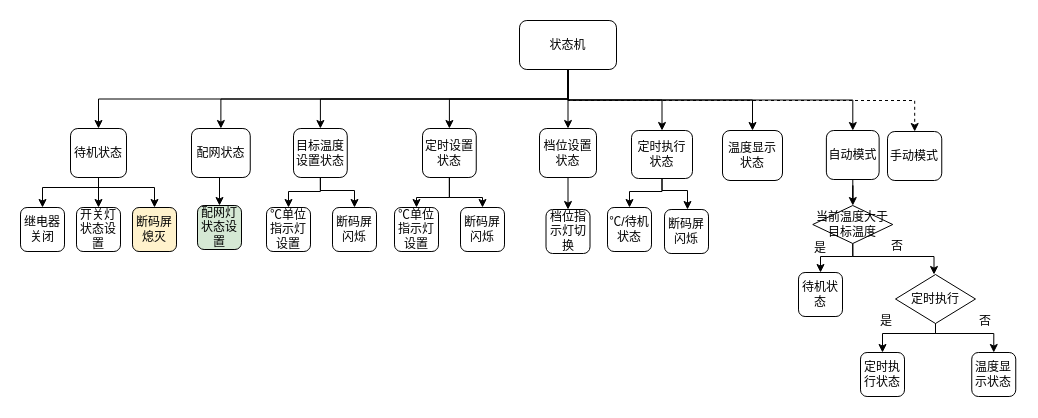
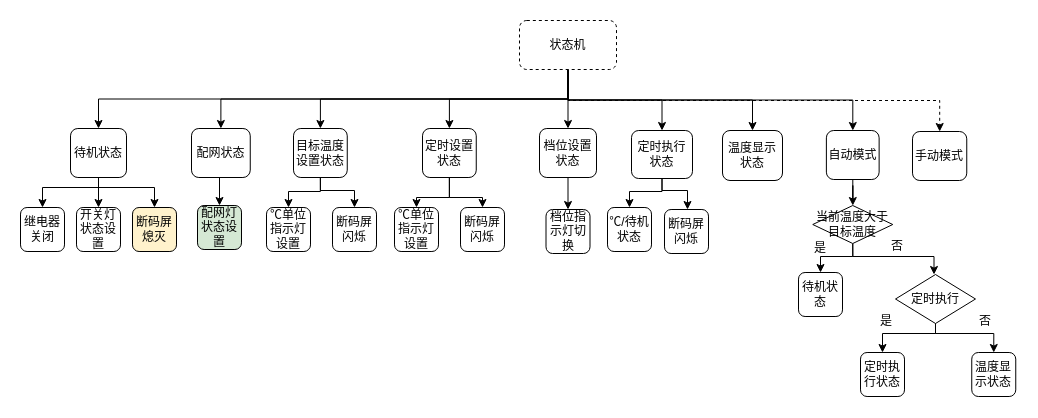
(568, 45) -> (568, 45)
(915, 156) -> (940, 156)
